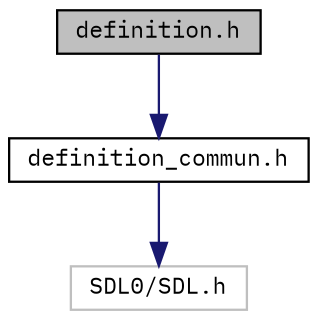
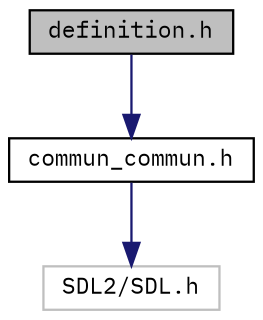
(159, 160) -> (131, 160)
(159, 288) -> (131, 288)
